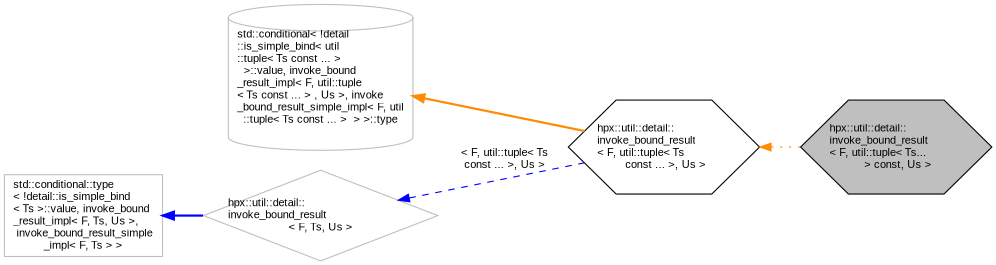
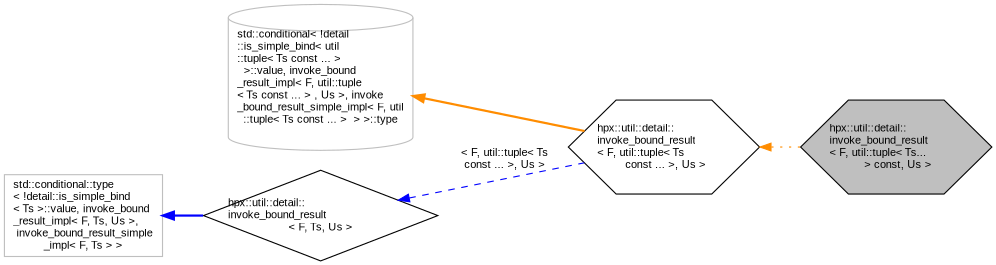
(321, 216) -> (321, 216)
